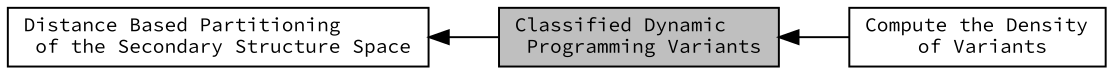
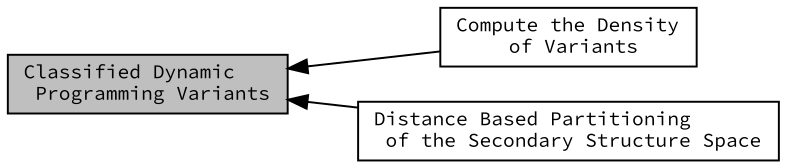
(474, 37) -> (333, 105)
